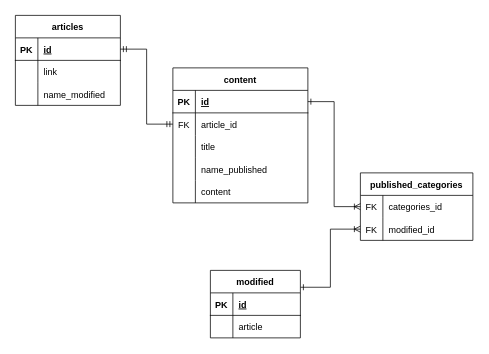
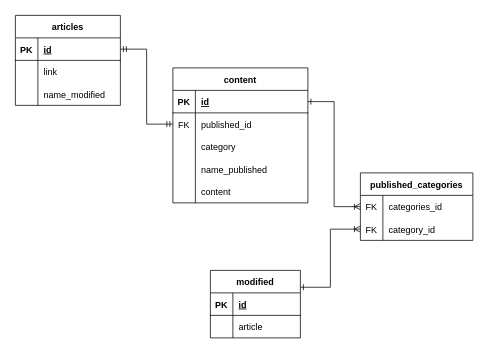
(223, 125) -> (228, 125)
(211, 147) -> (221, 147)
(413, 230) -> (415, 230)
